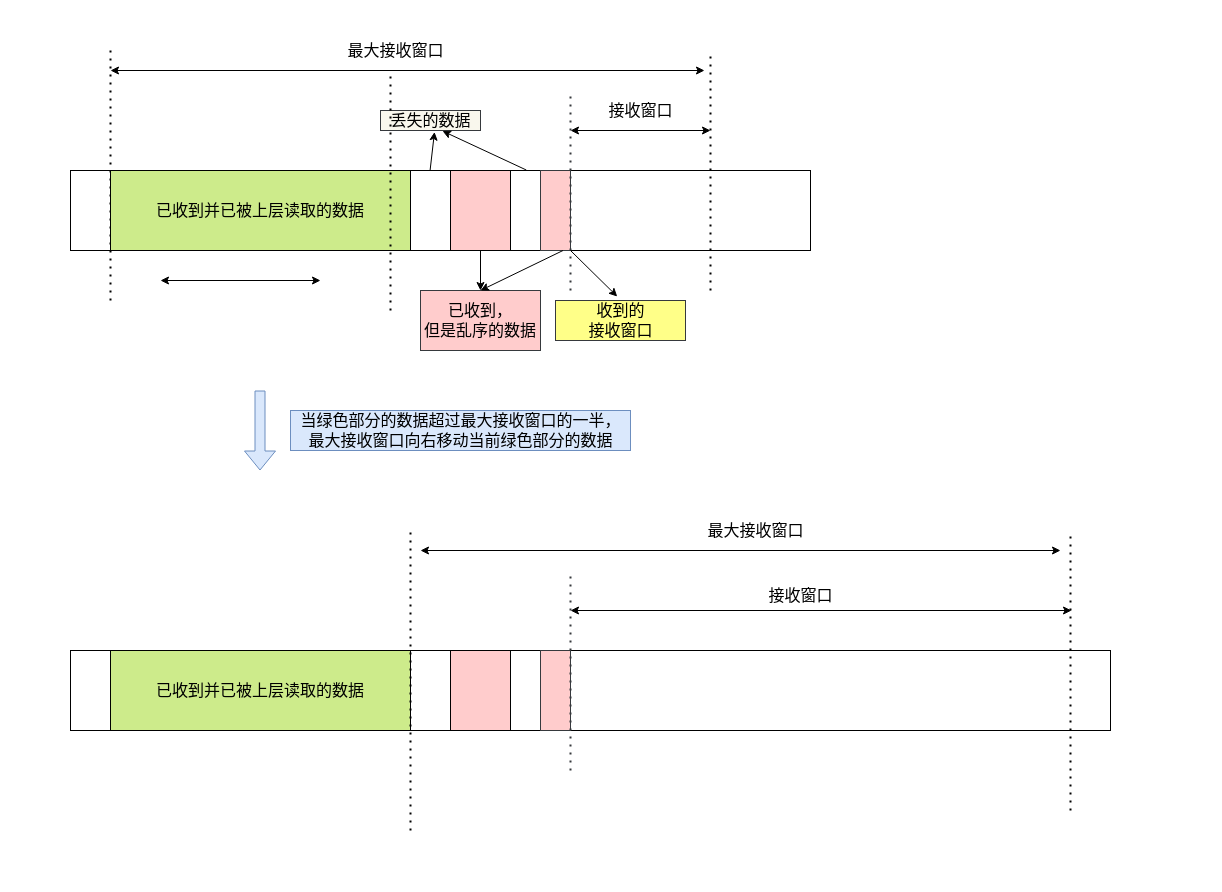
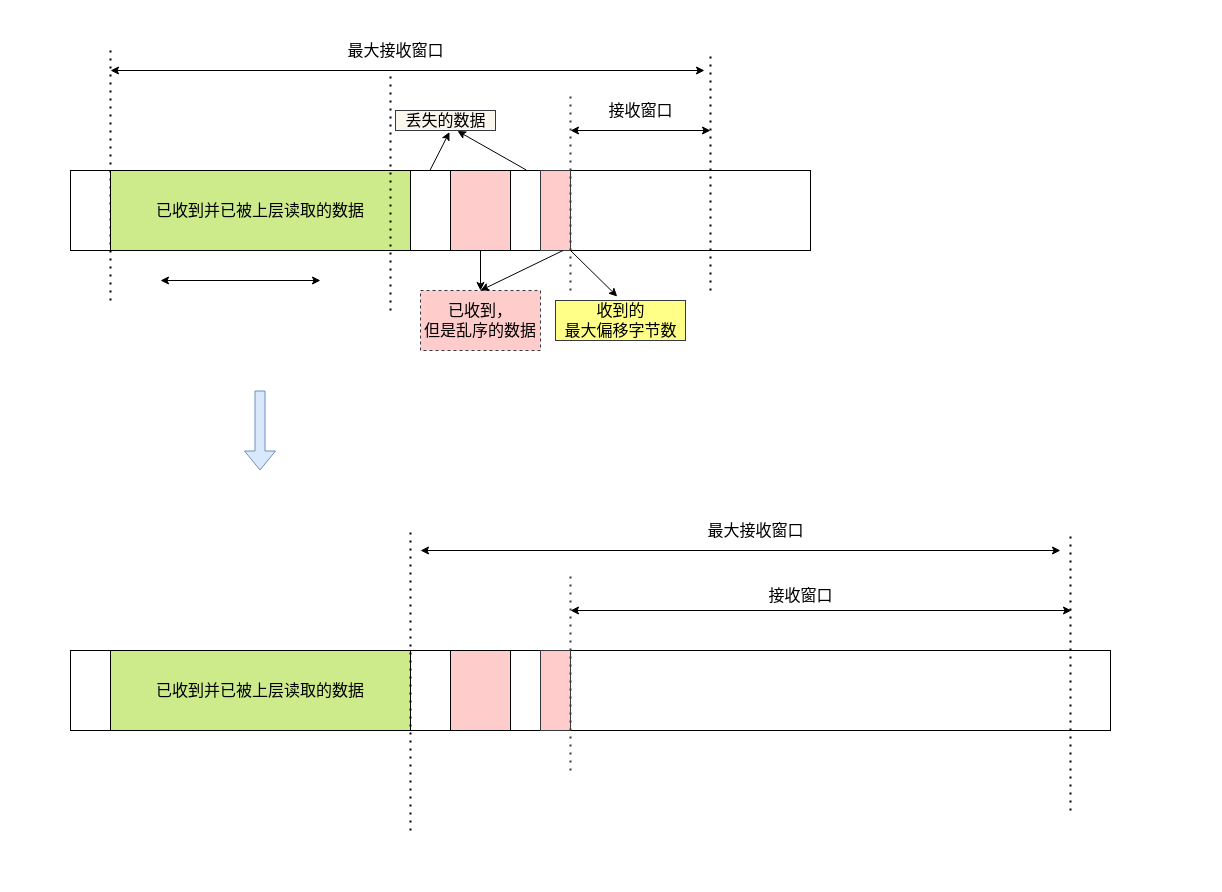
(431, 121) -> (446, 121)
(481, 321) -> (481, 321)
(621, 321) -> (621, 321)
(461, 431) -> none
